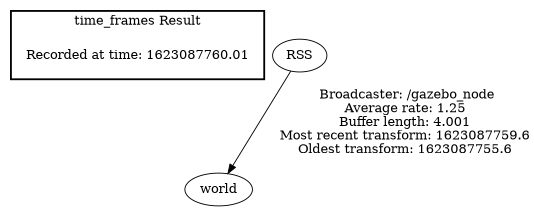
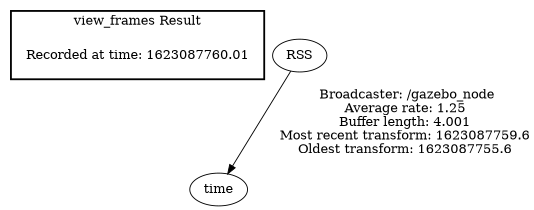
(138, 21) -> (138, 21)
(219, 190) -> (219, 190)
